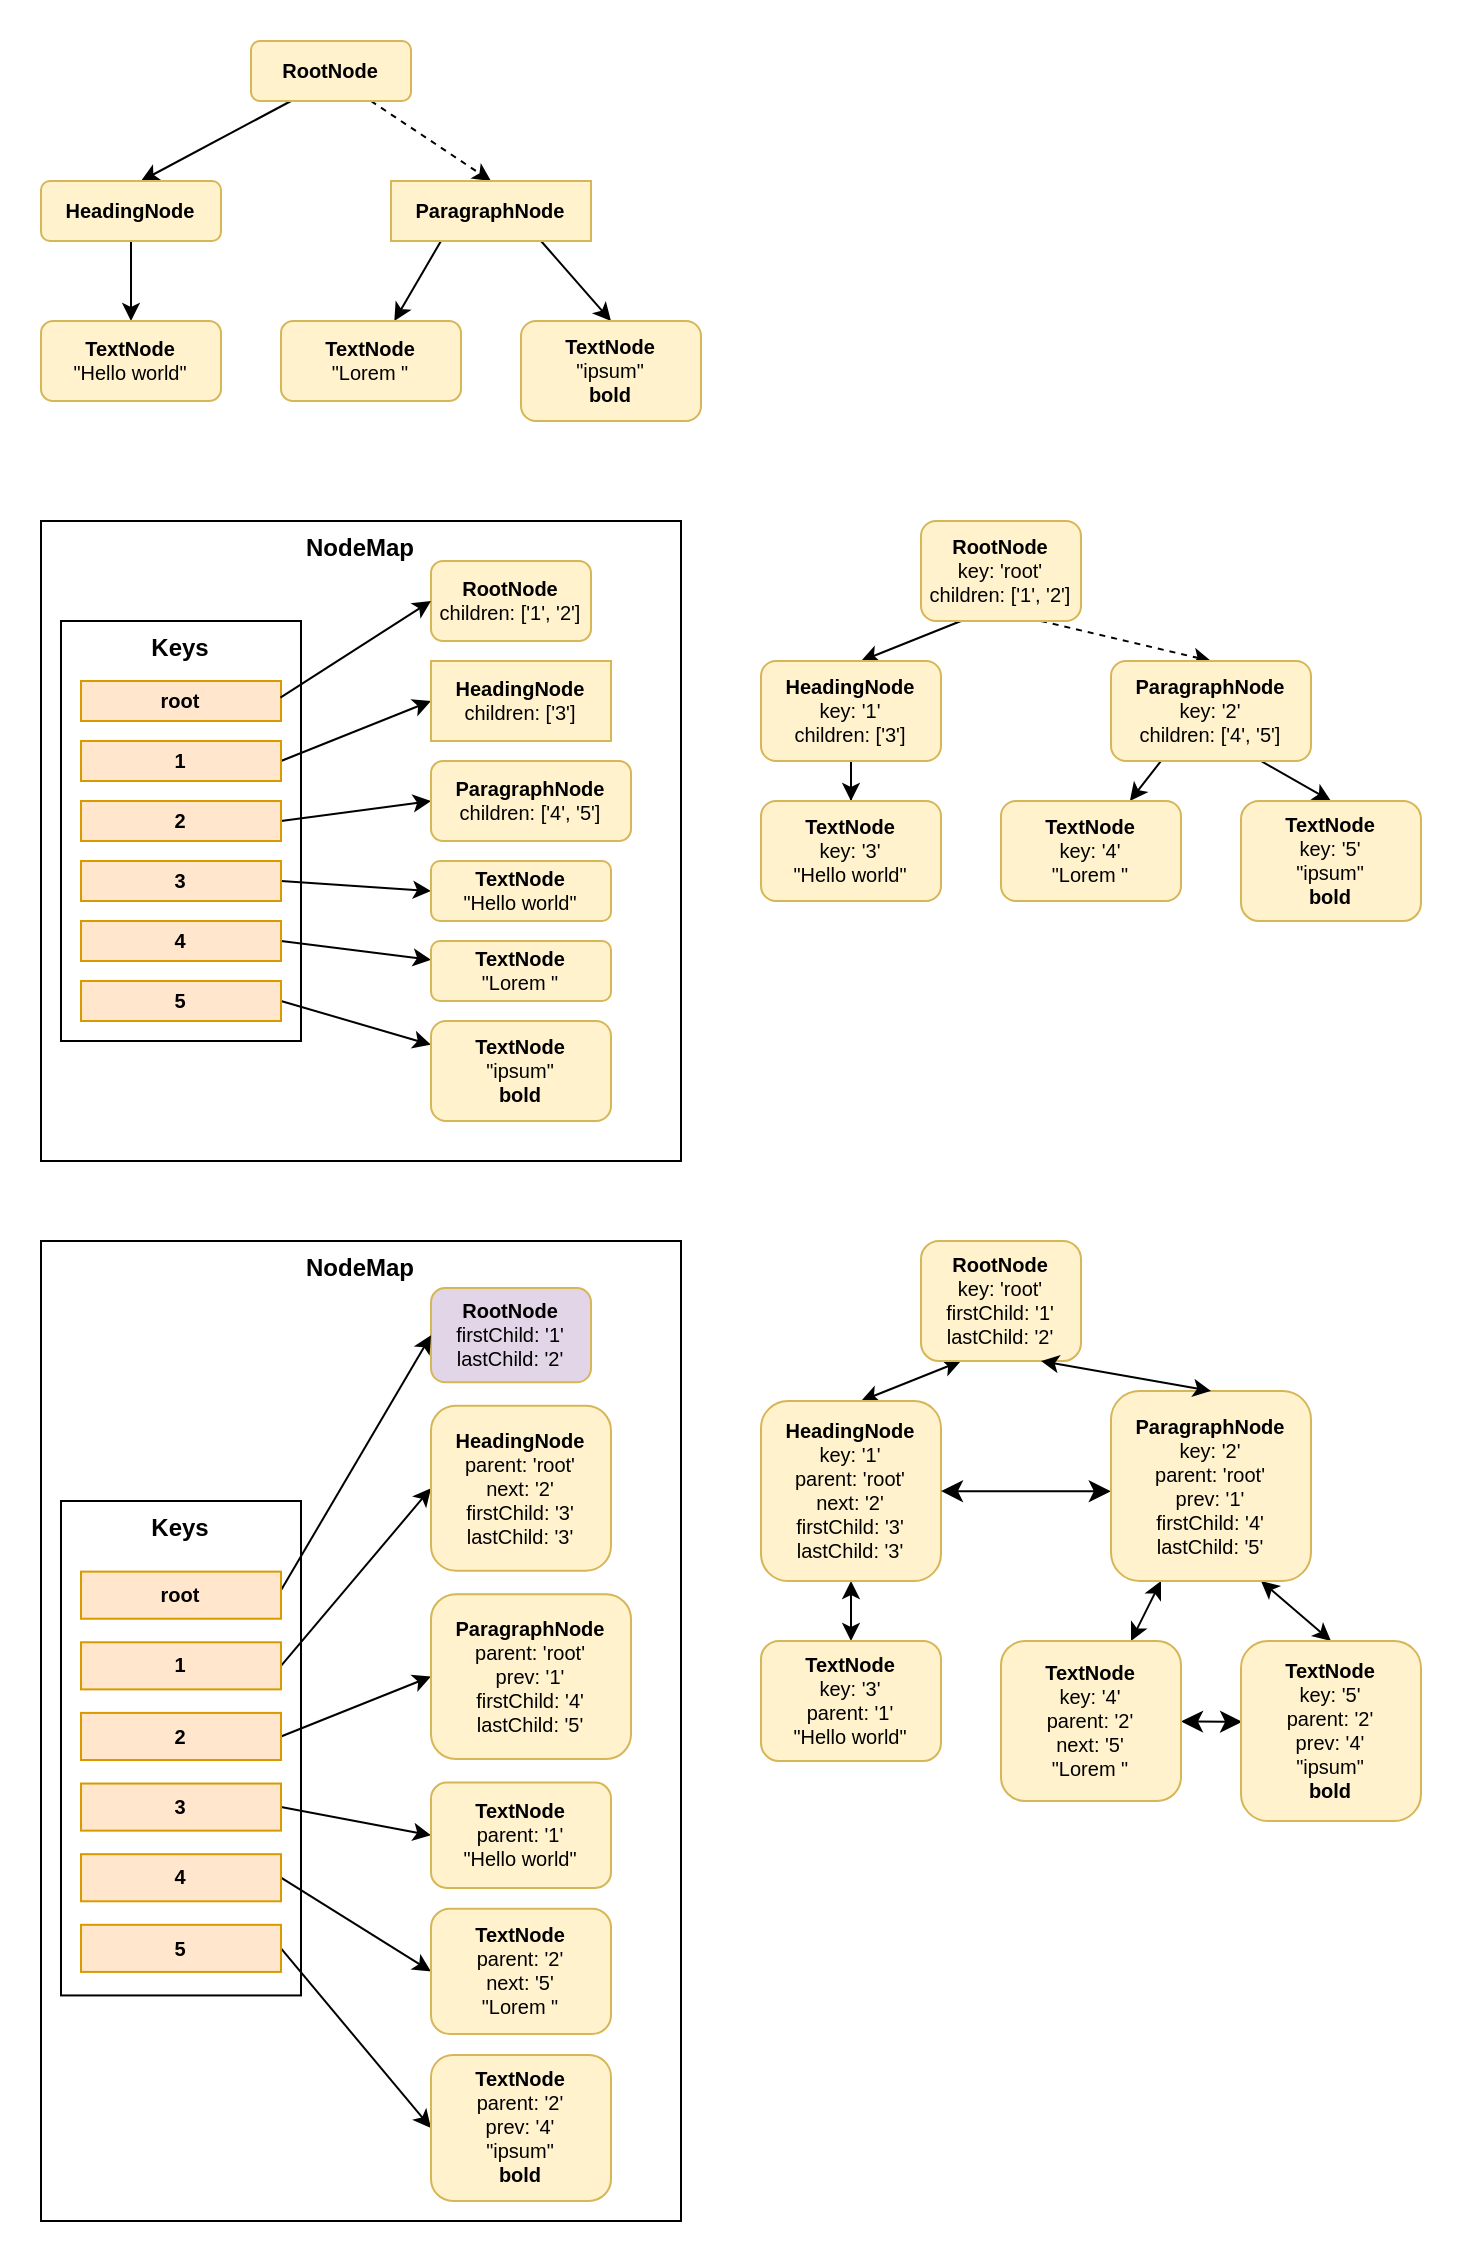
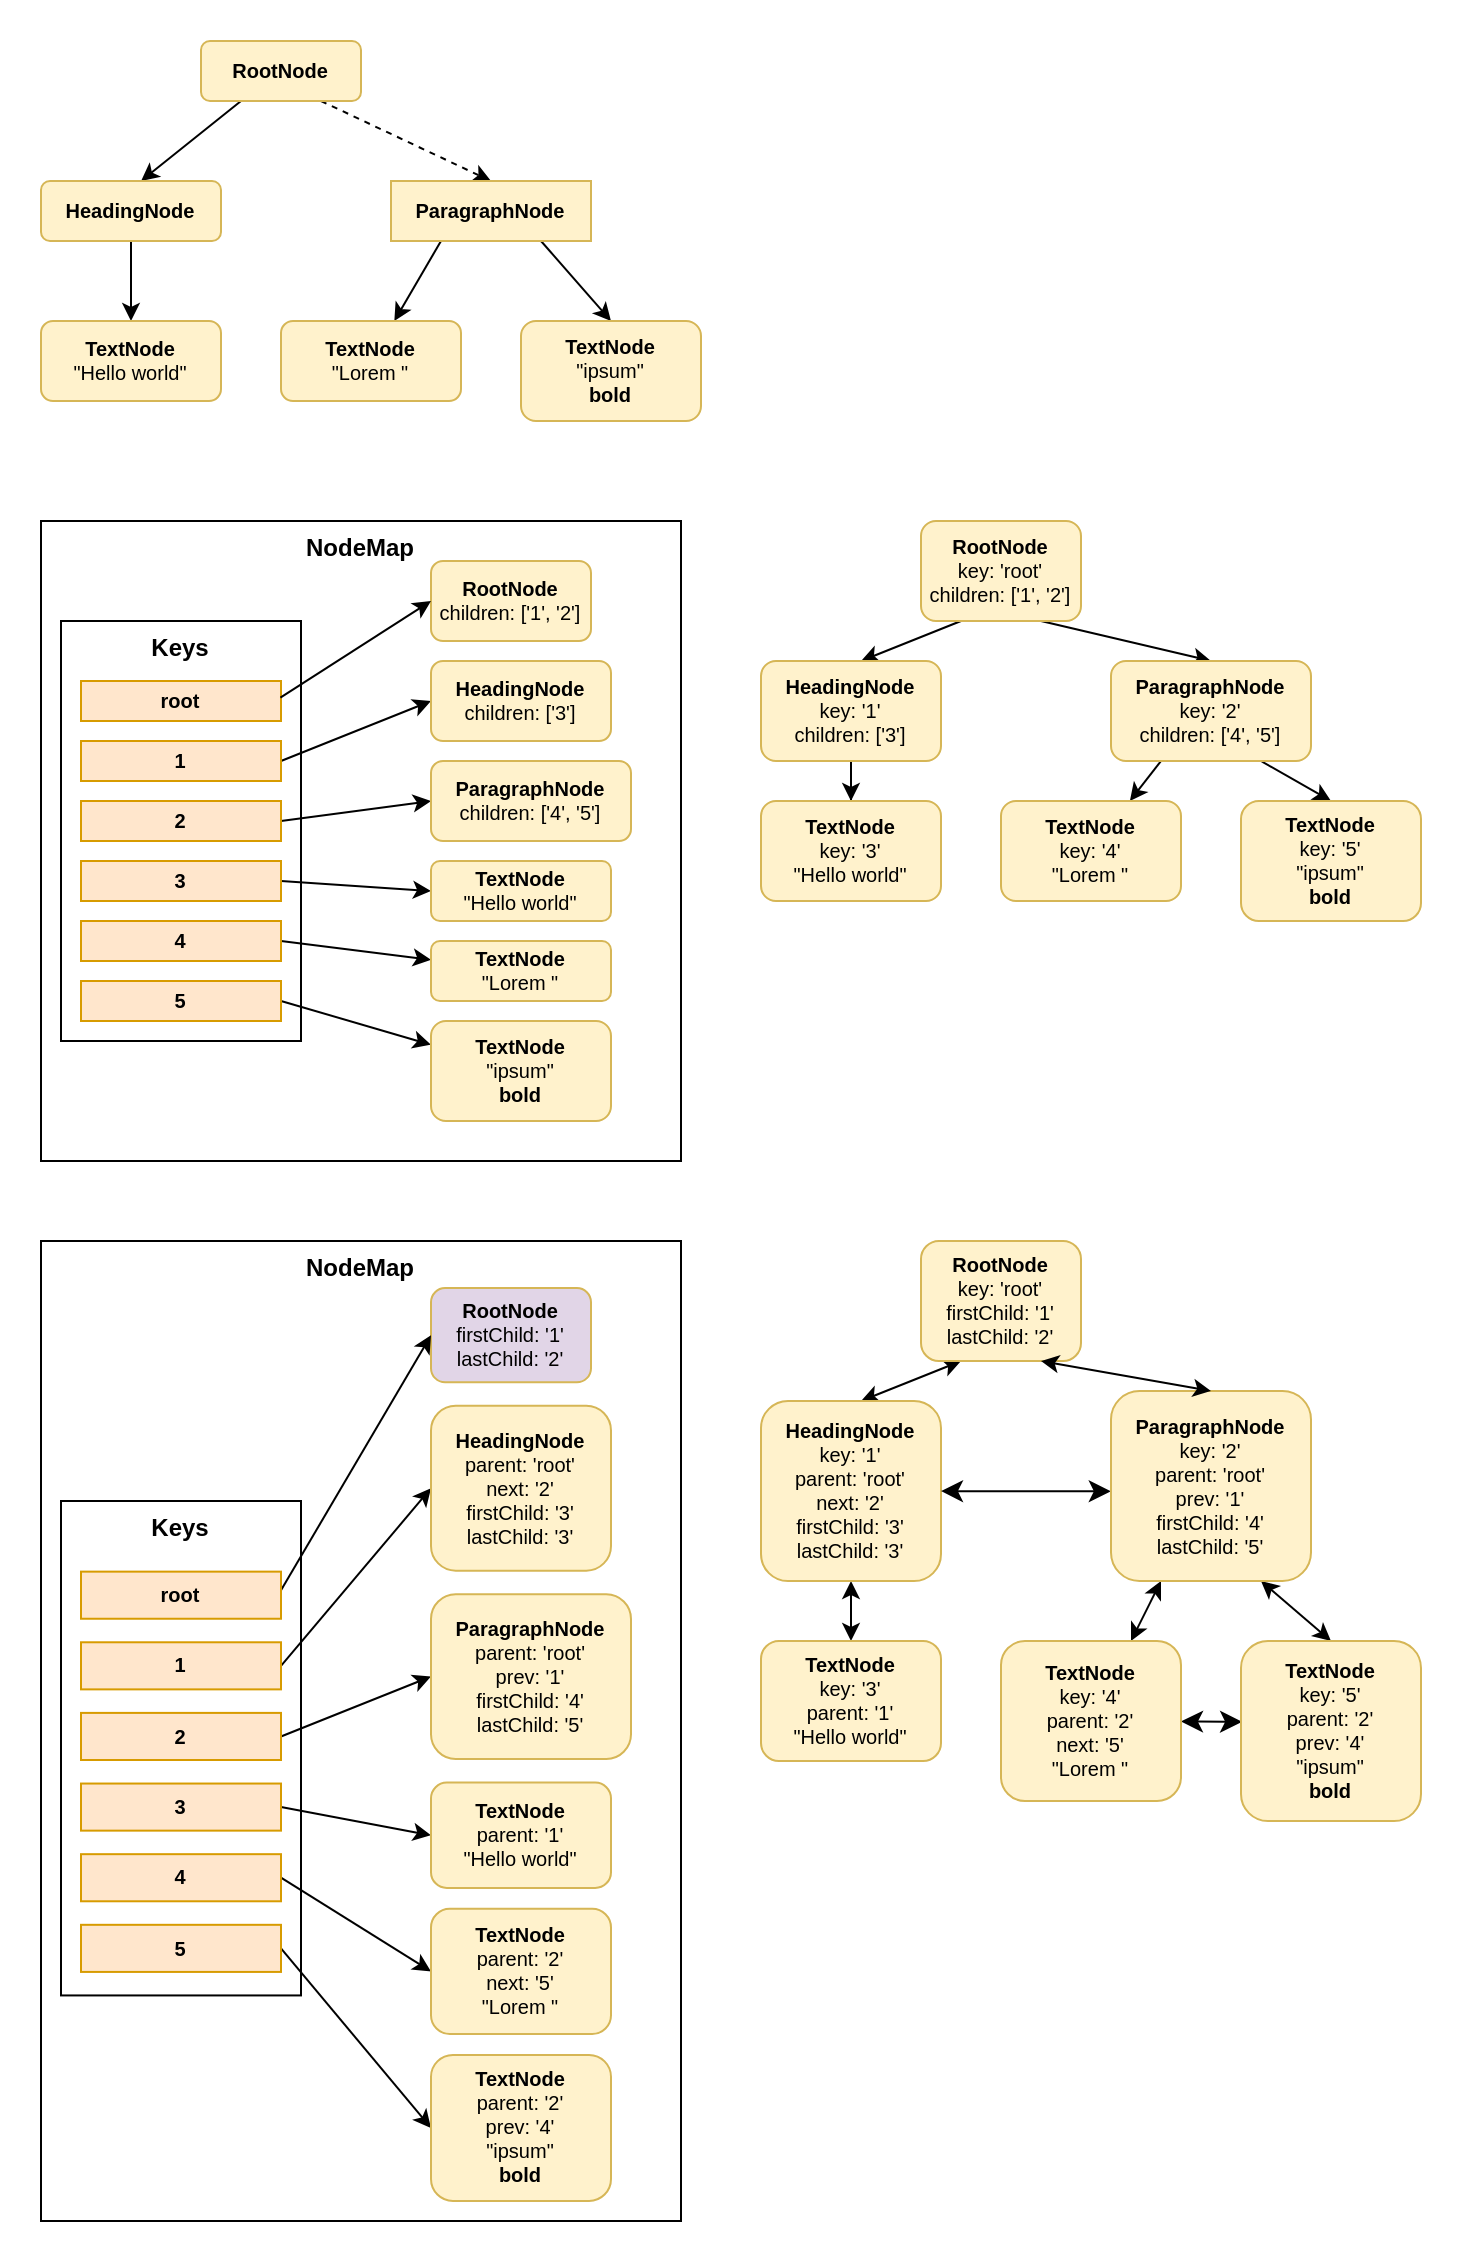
(331, 71) -> (281, 71)
(1119, 639) -> (1119, 639)
(521, 701) -> (521, 701)
